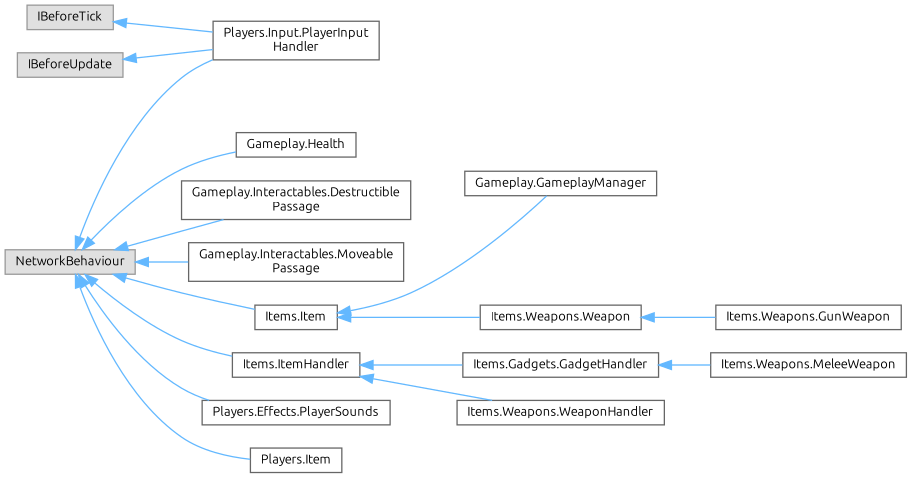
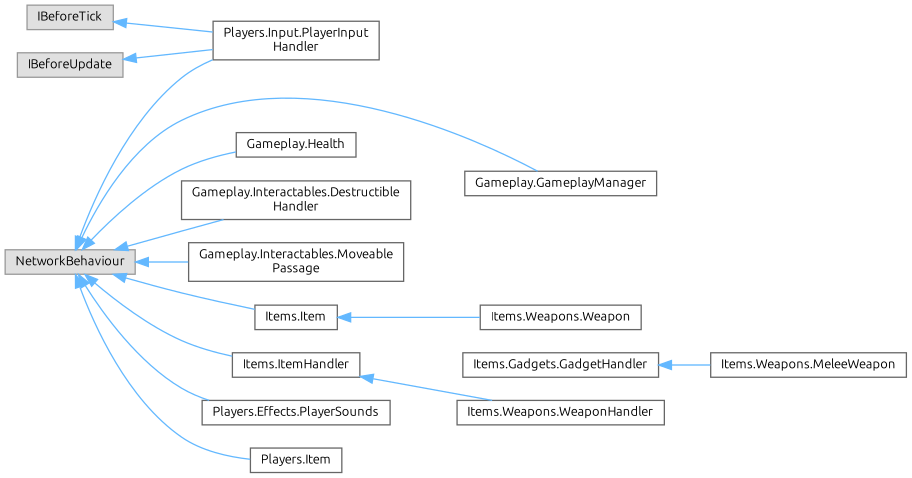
(296, 200) -> (296, 200)
(457, 267) -> (286, 98)
(809, 317) -> none
(418, 365) -> none
